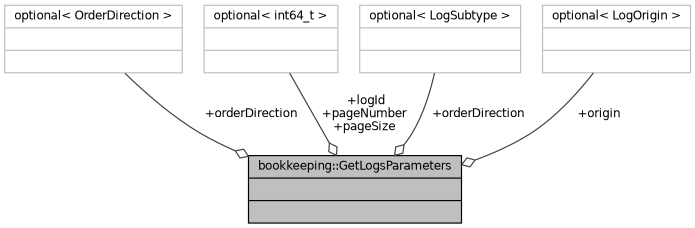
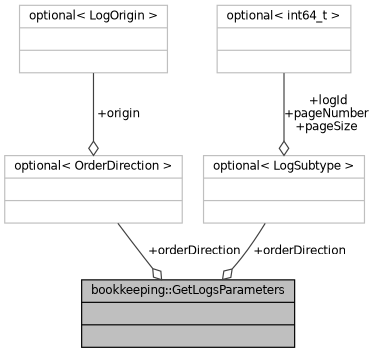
(310, 108) -> (284, 107)
(541, 126) -> (93, 107)
